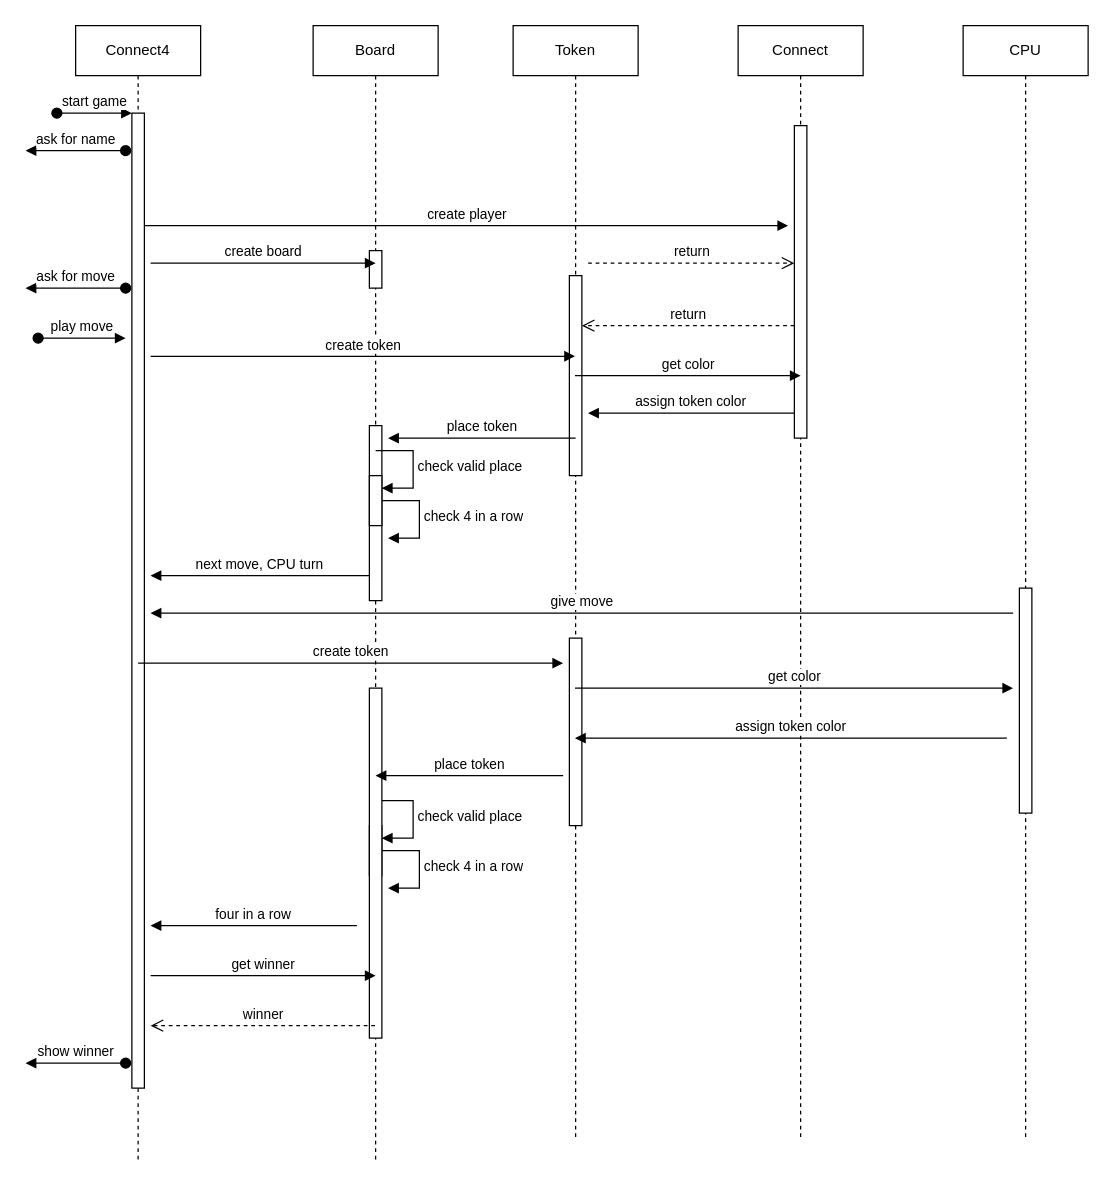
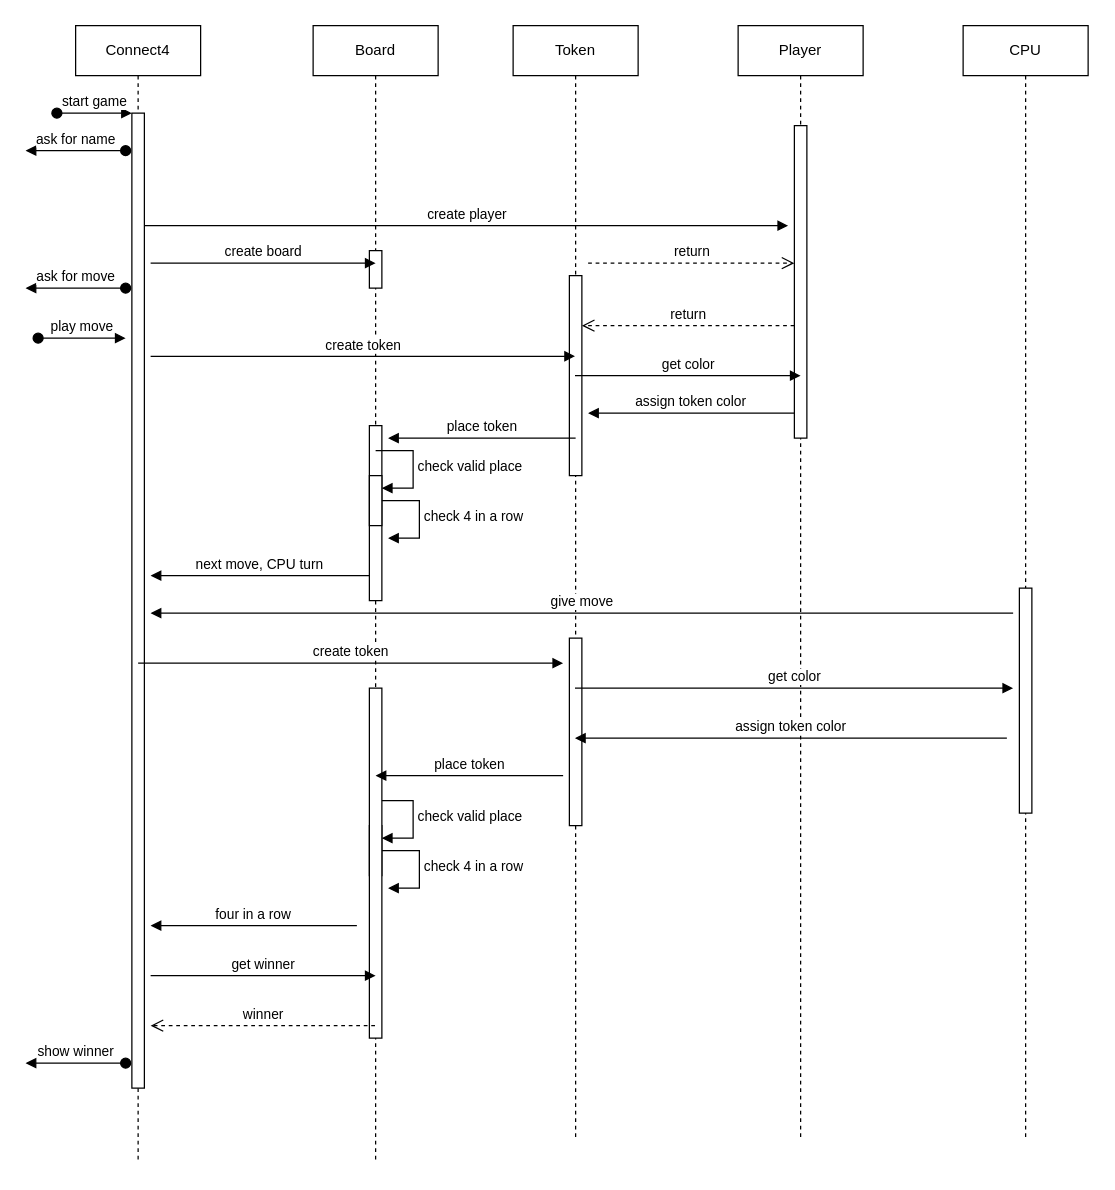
(801, 51) -> (801, 51)
